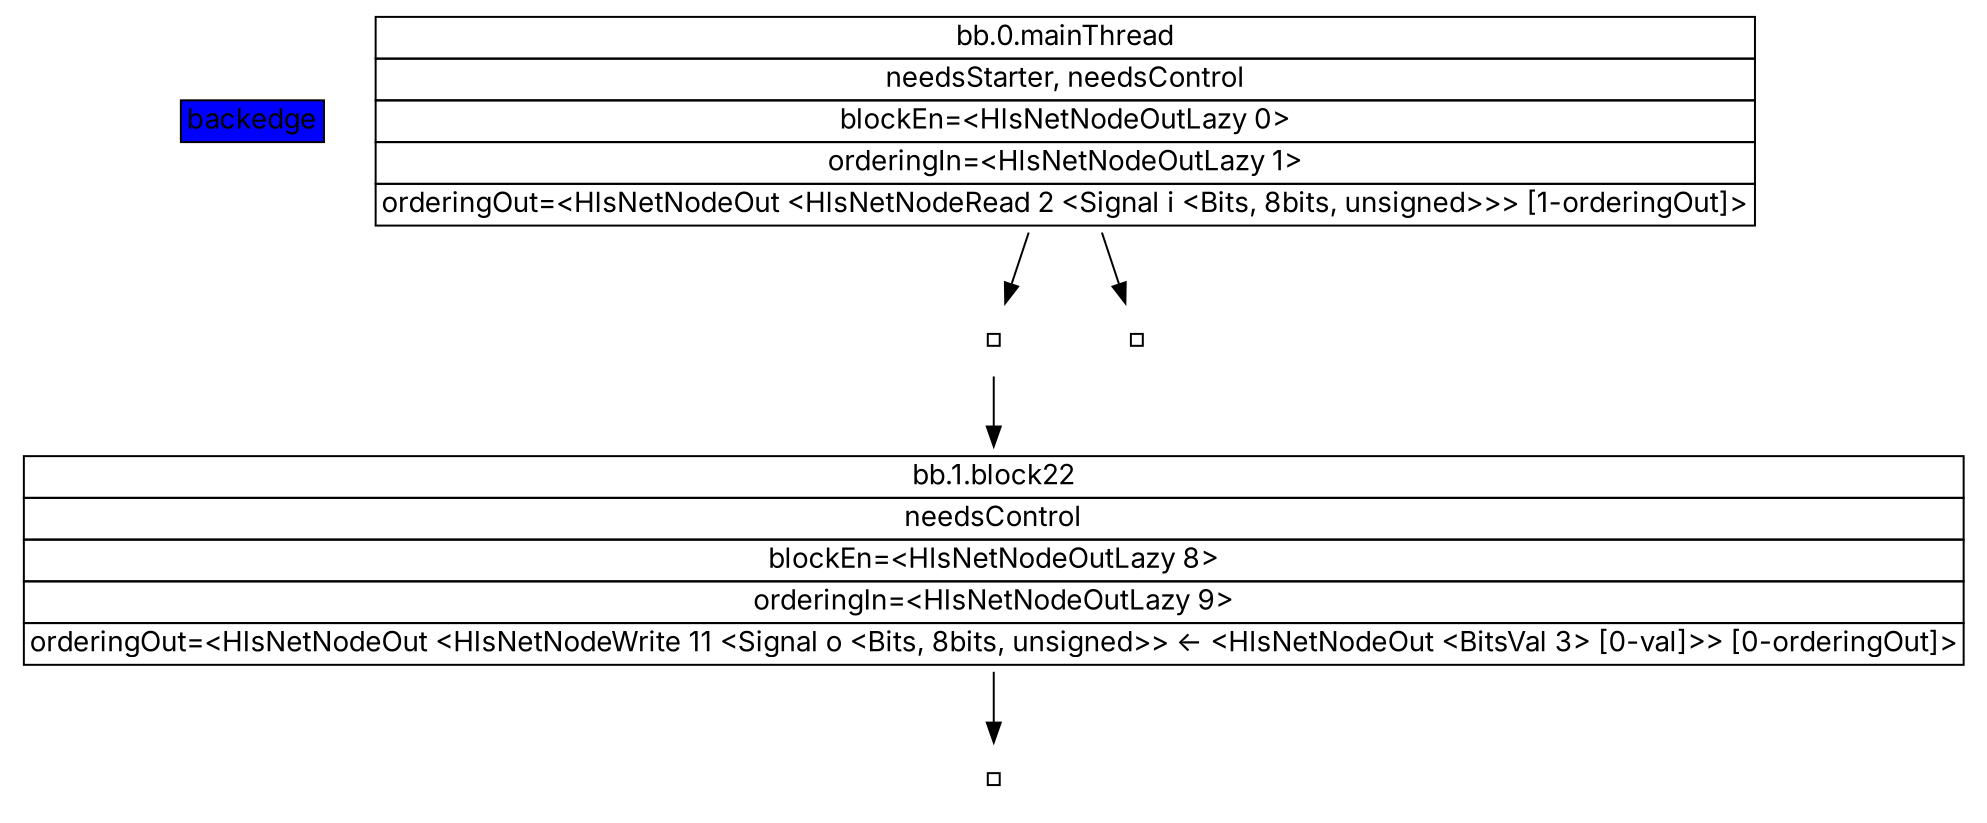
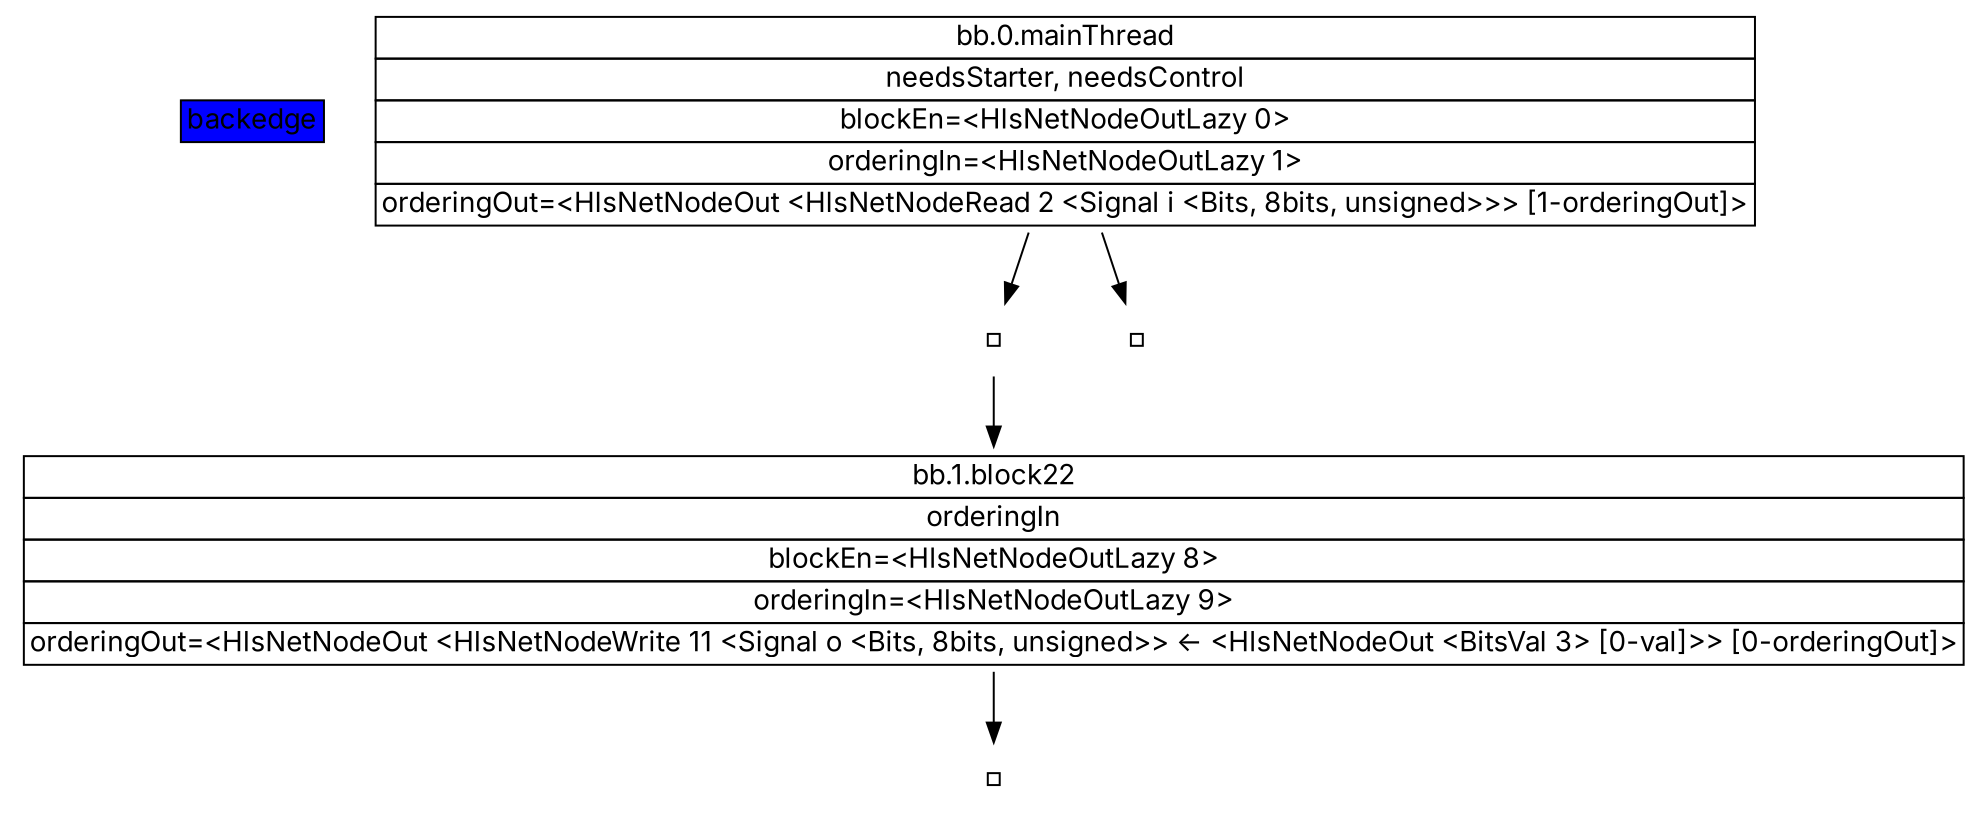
(994, 518) -> (994, 518)
